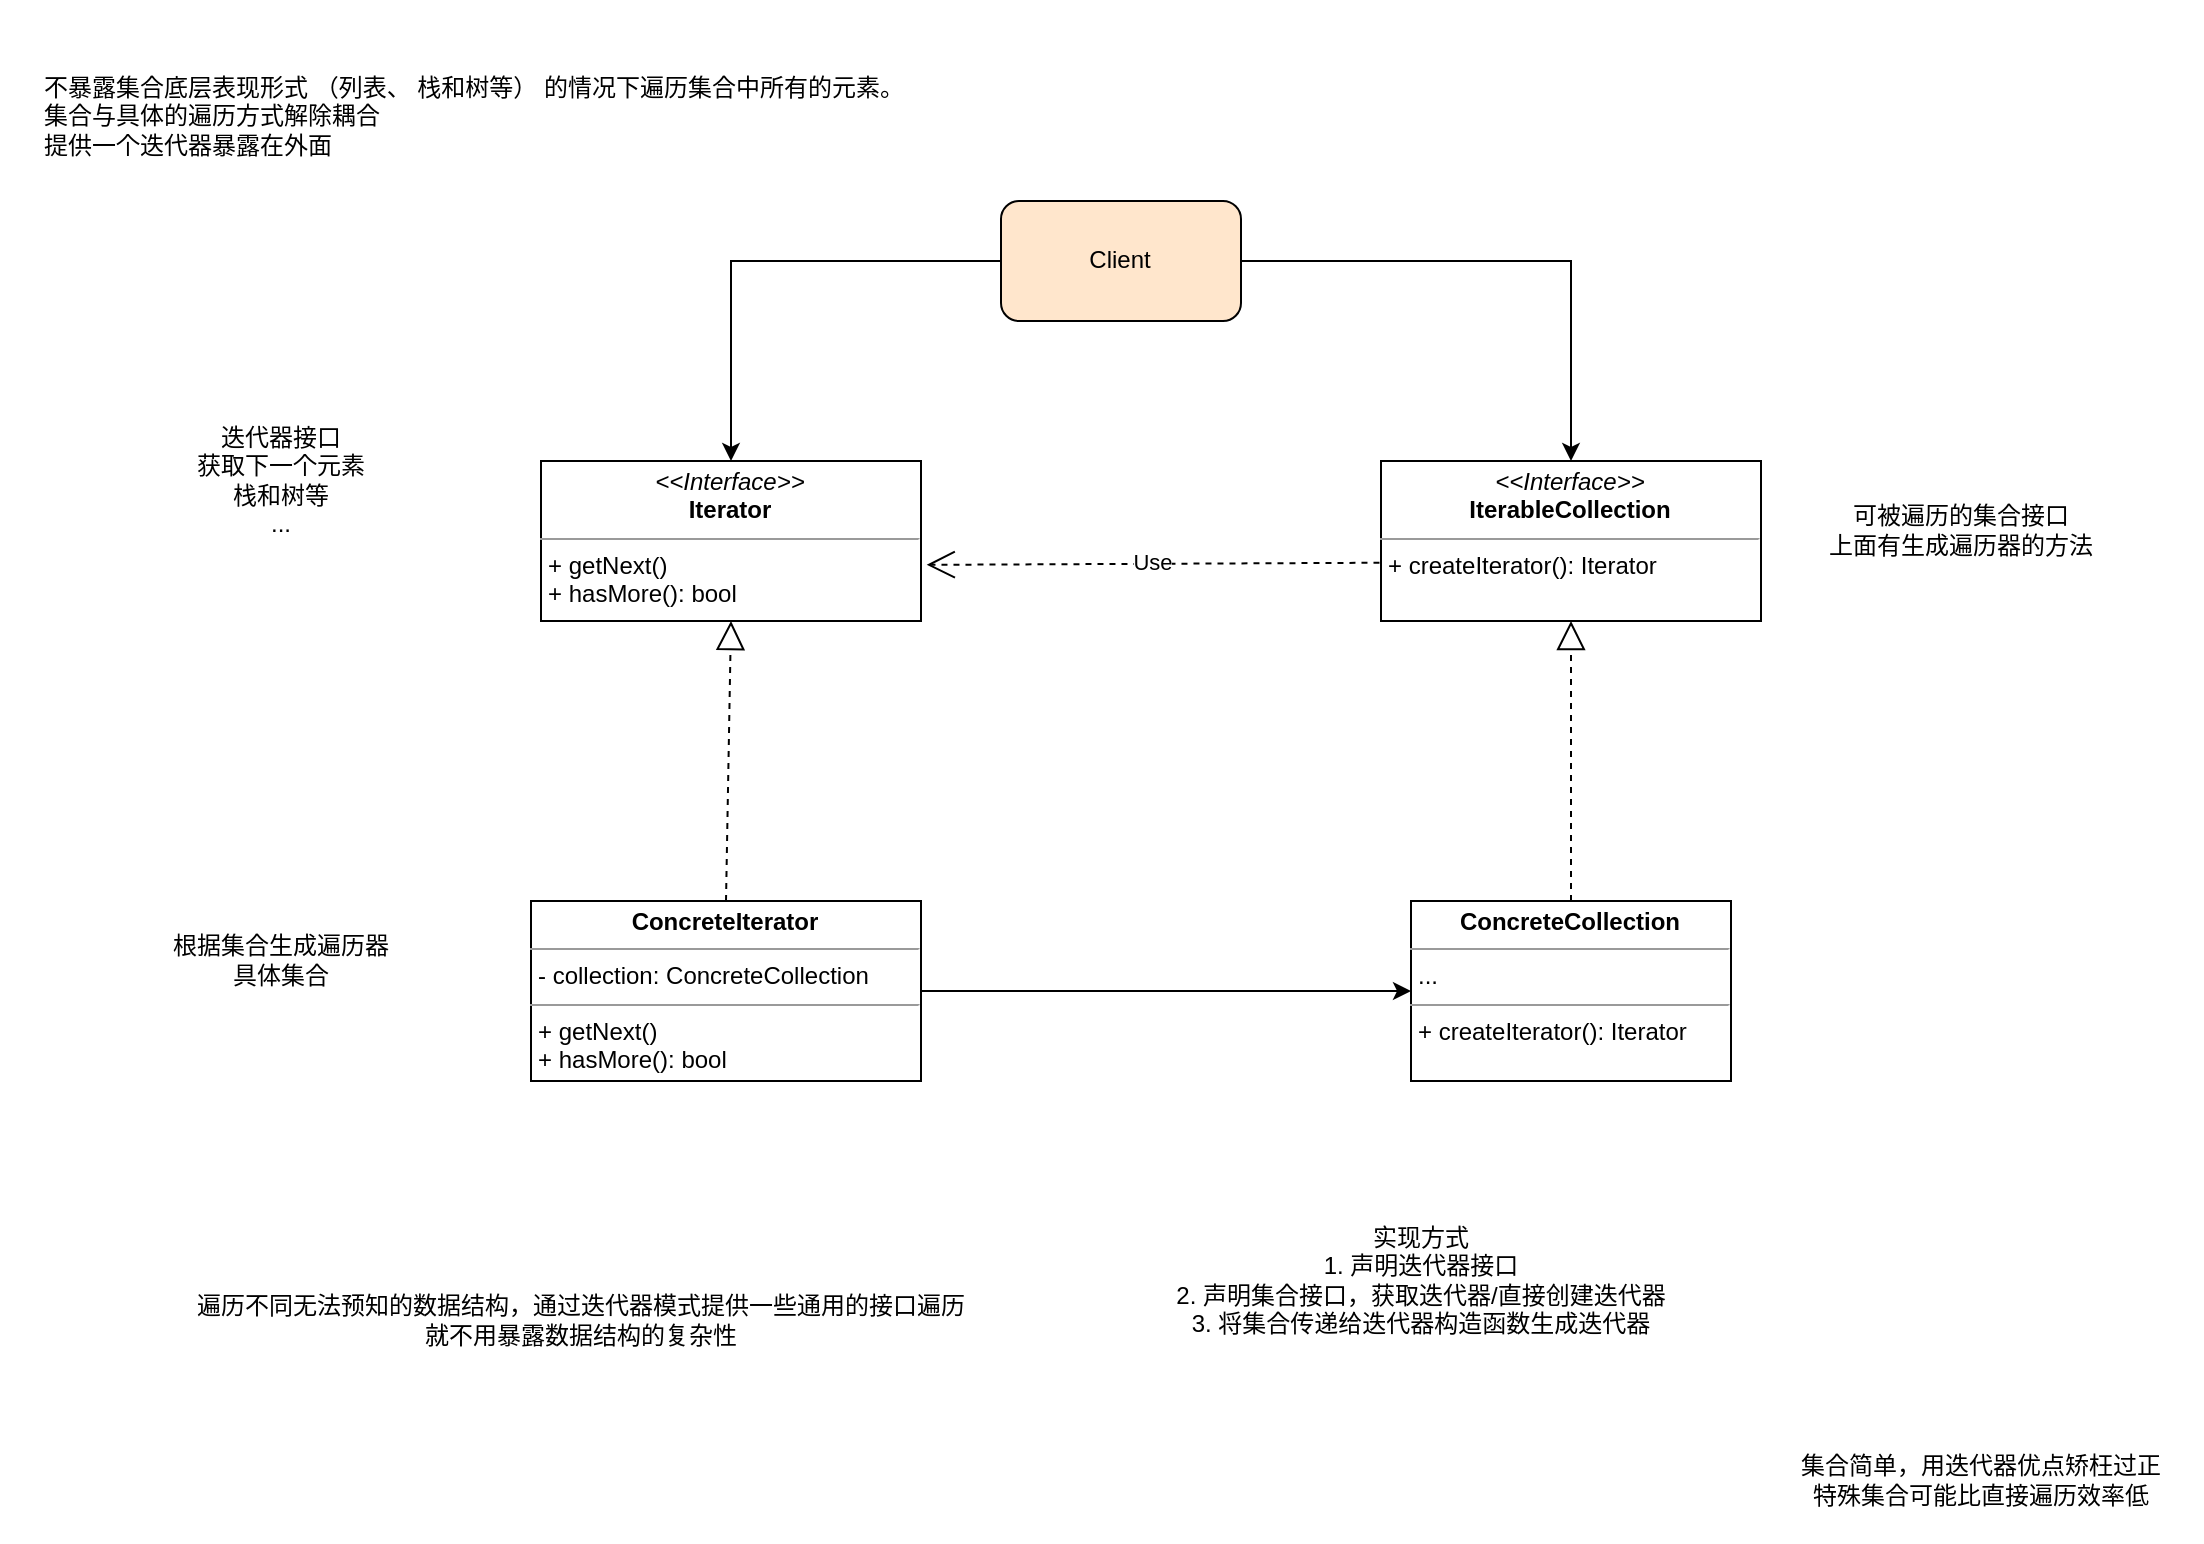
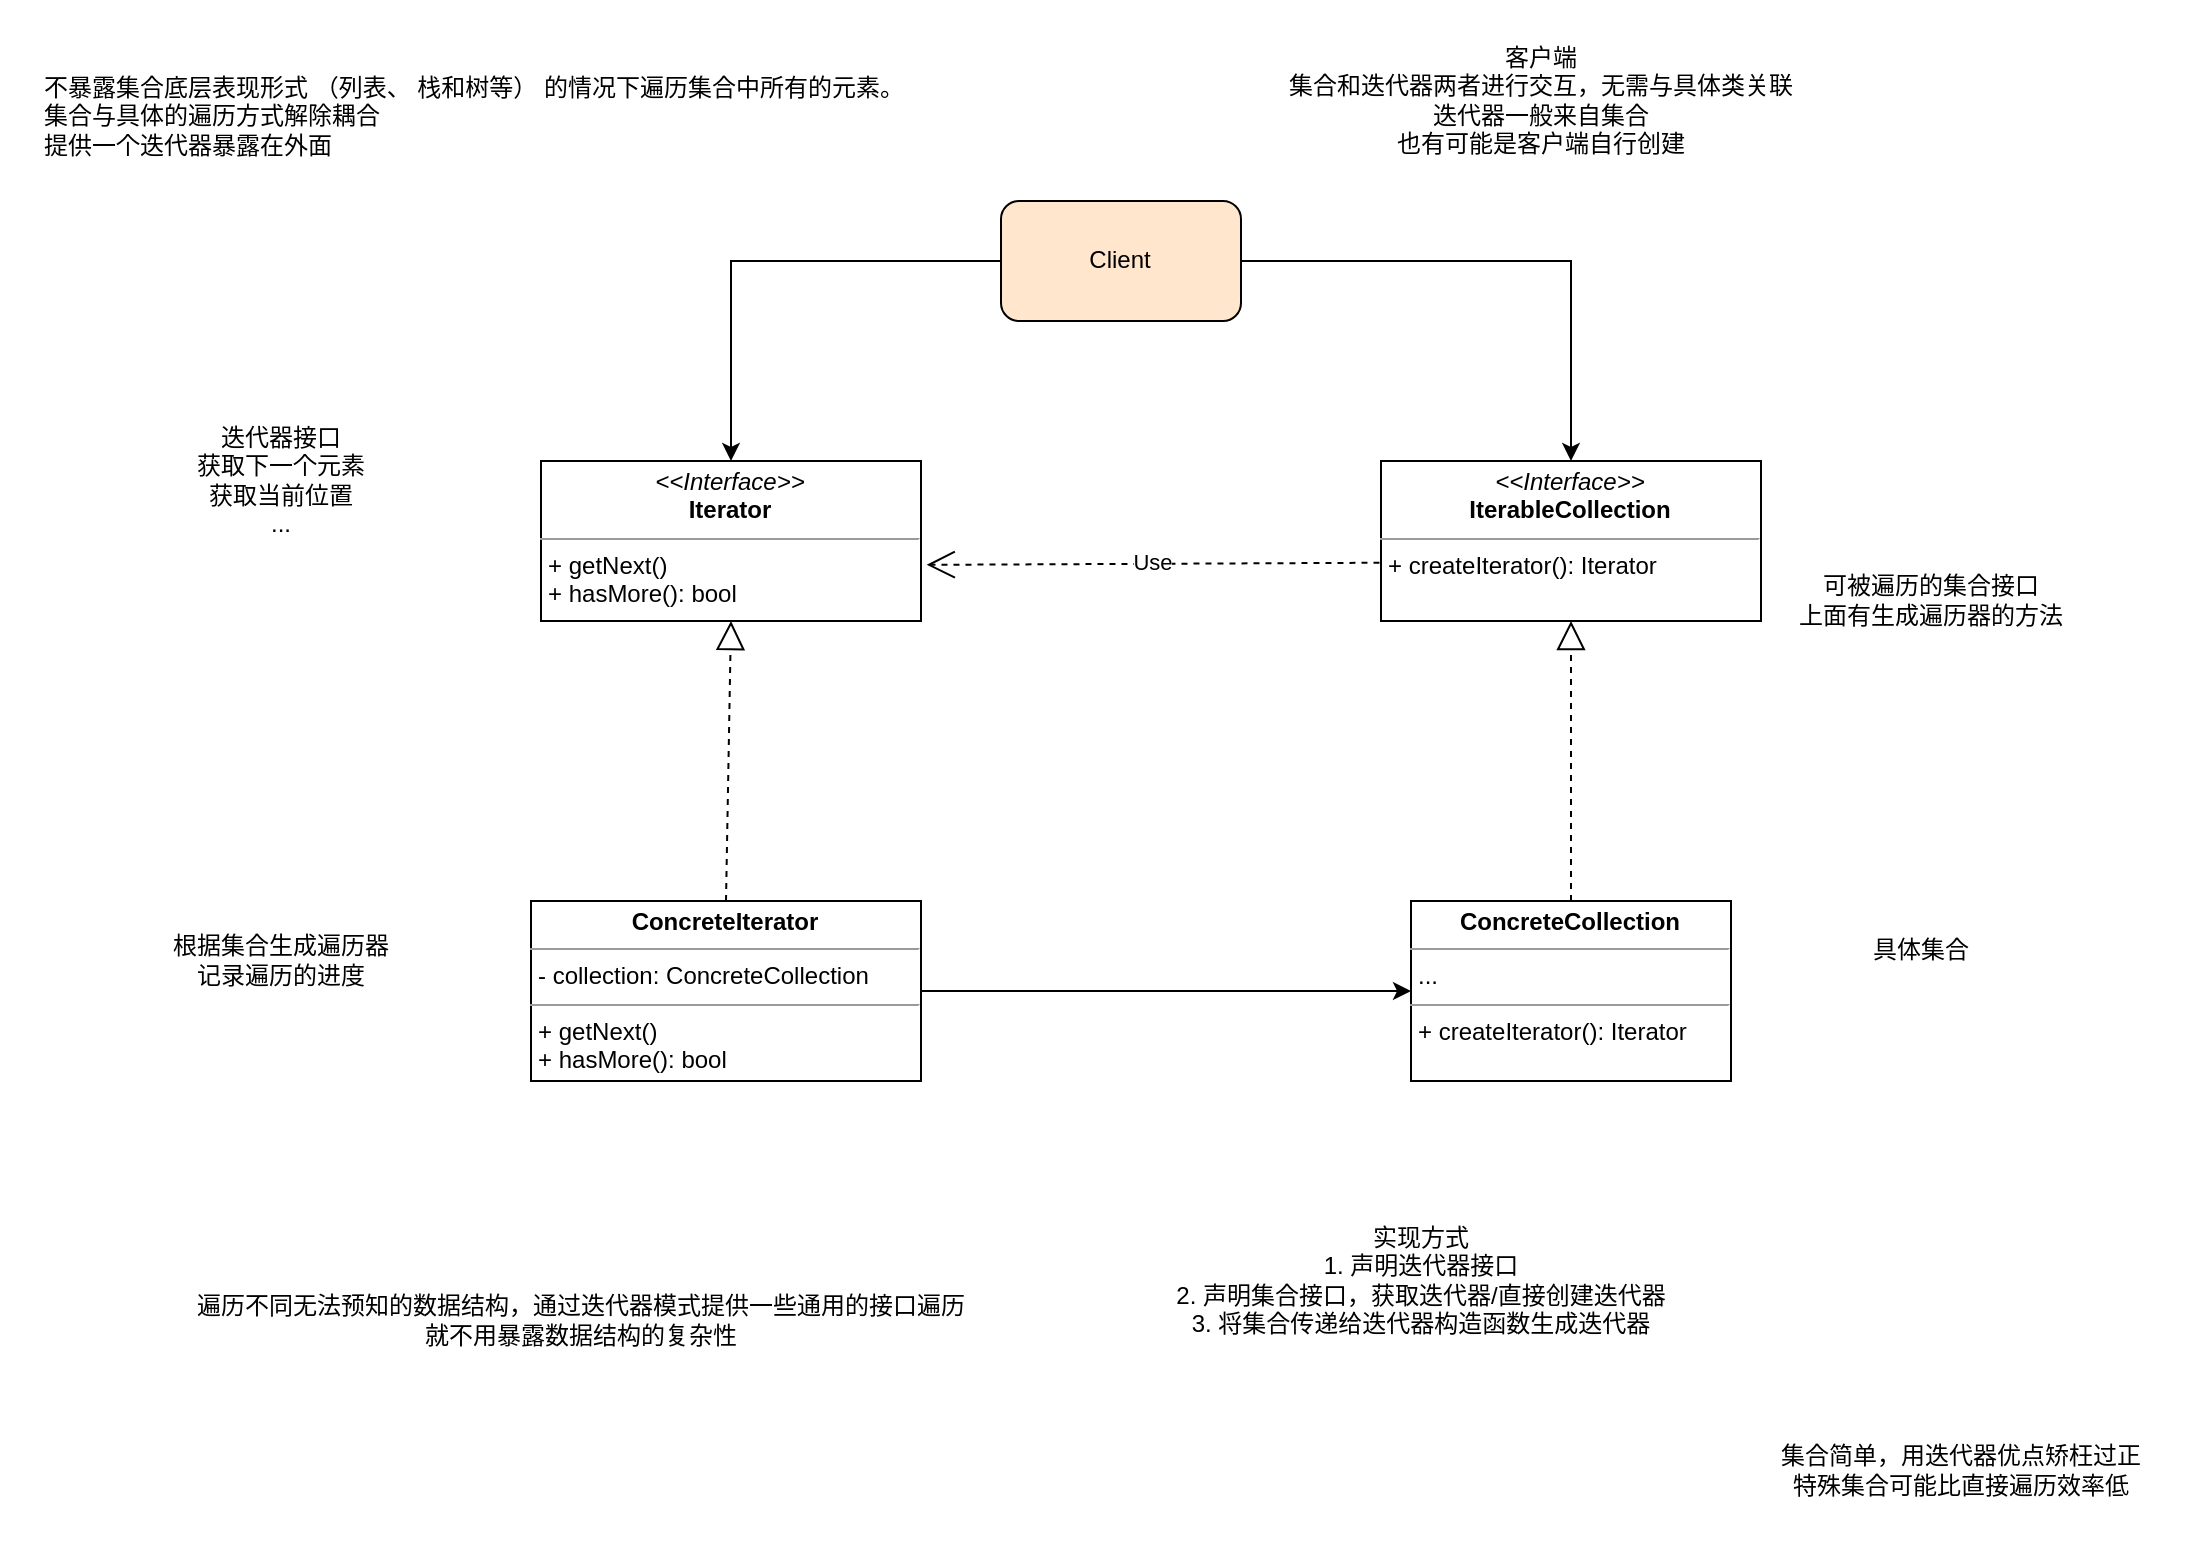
none -> (1541, 101)
(282, 481) -> (282, 481)
(1961, 531) -> (1931, 601)
none -> (1921, 951)
(282, 961) -> (282, 961)
(1981, 1481) -> (1961, 1471)
